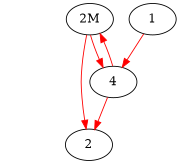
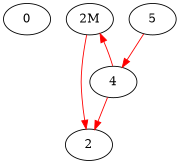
none -> (27, 19)
(153, 19) -> (153, 19)
(95, 47) -> none
